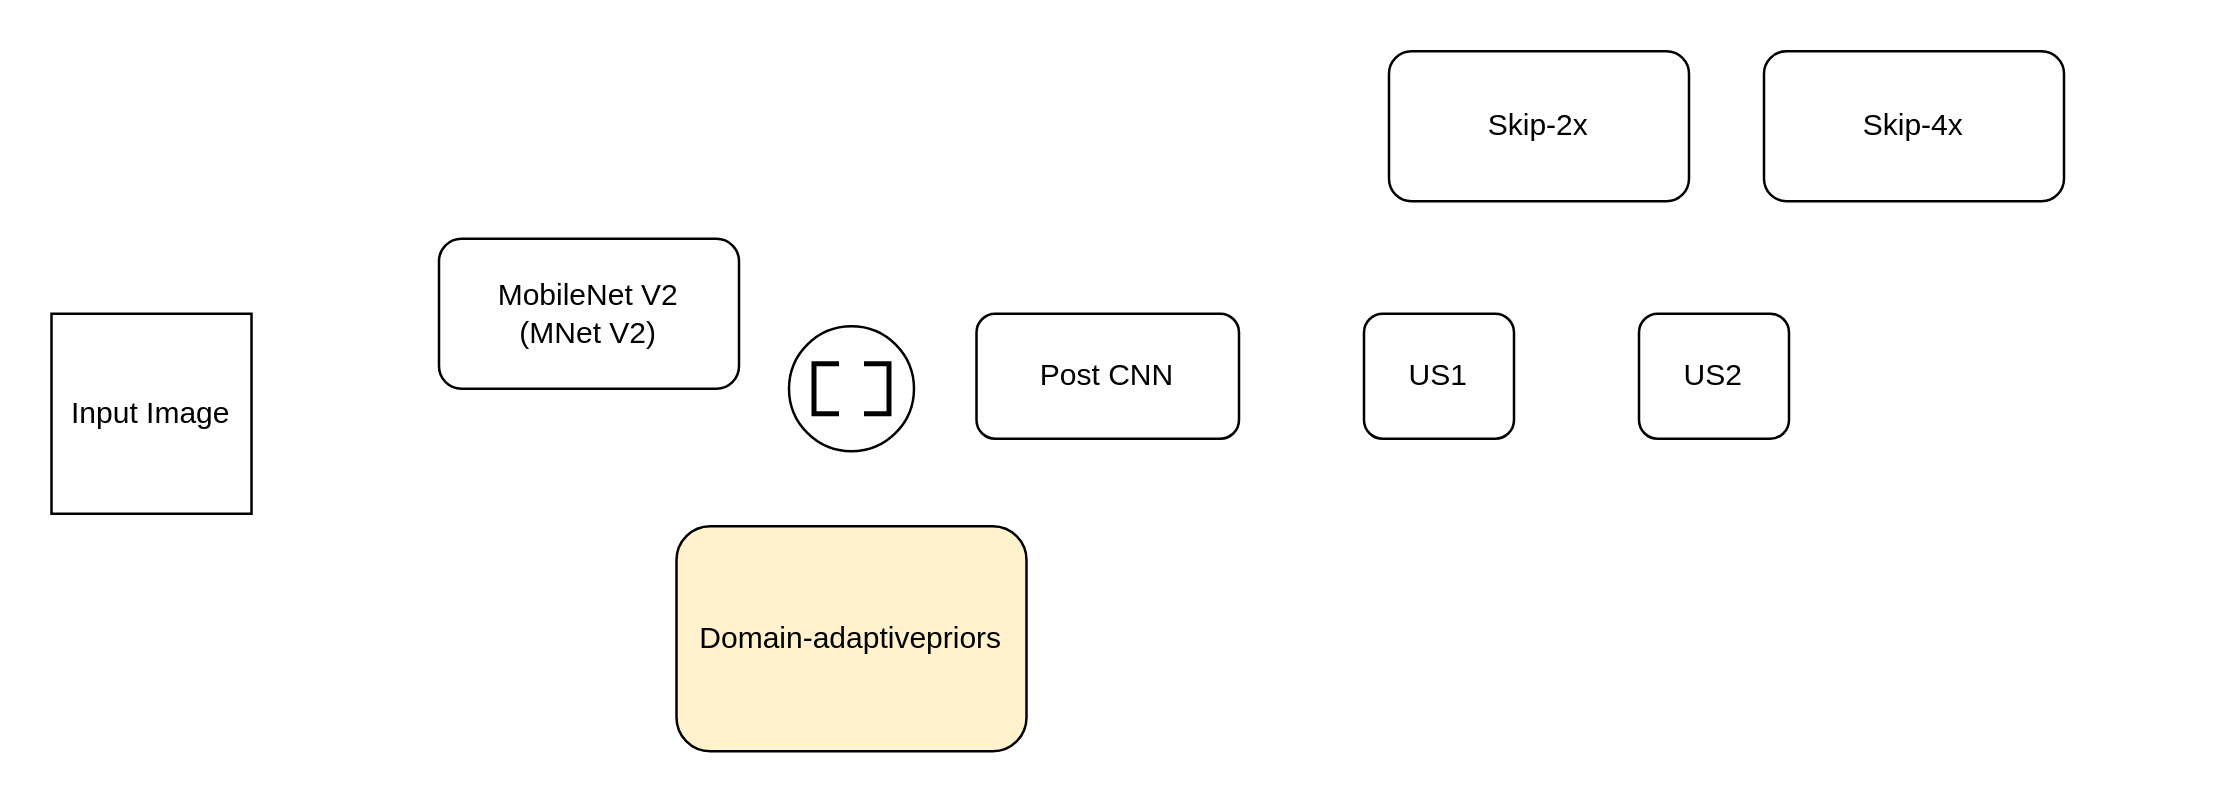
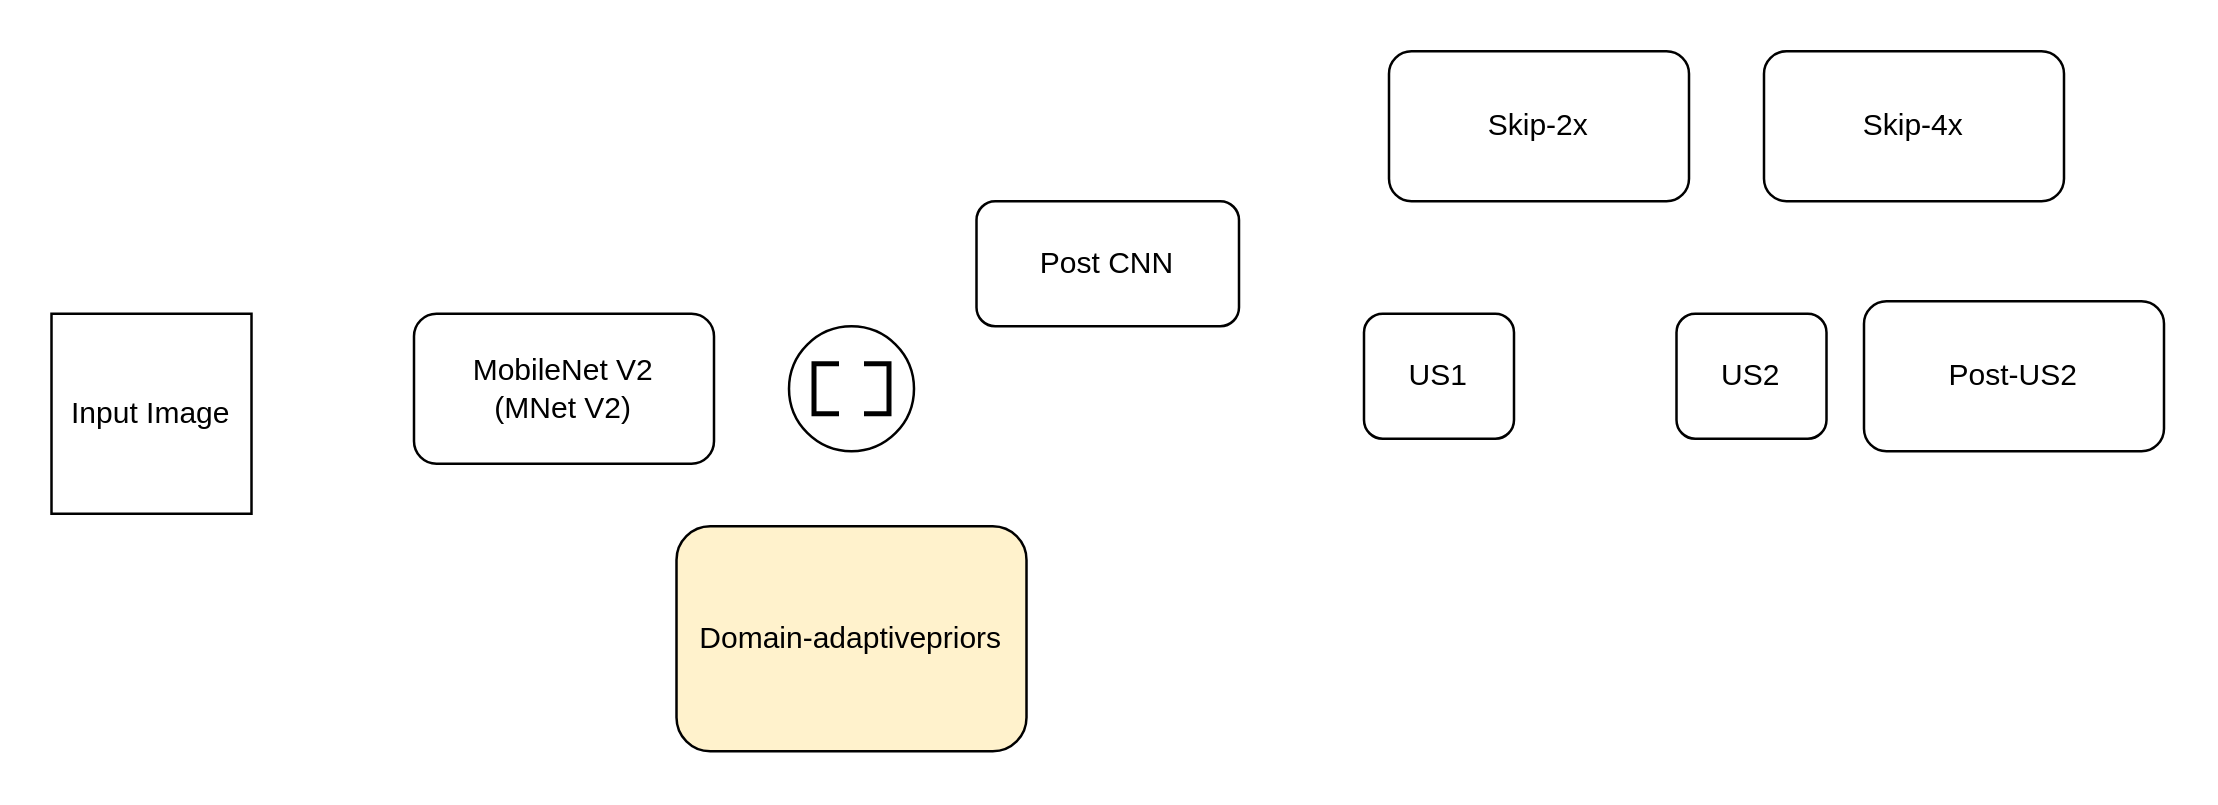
(589, 314) -> (564, 389)
(1108, 376) -> (1108, 264)
(1714, 376) -> (1751, 376)
none -> (2014, 376)
